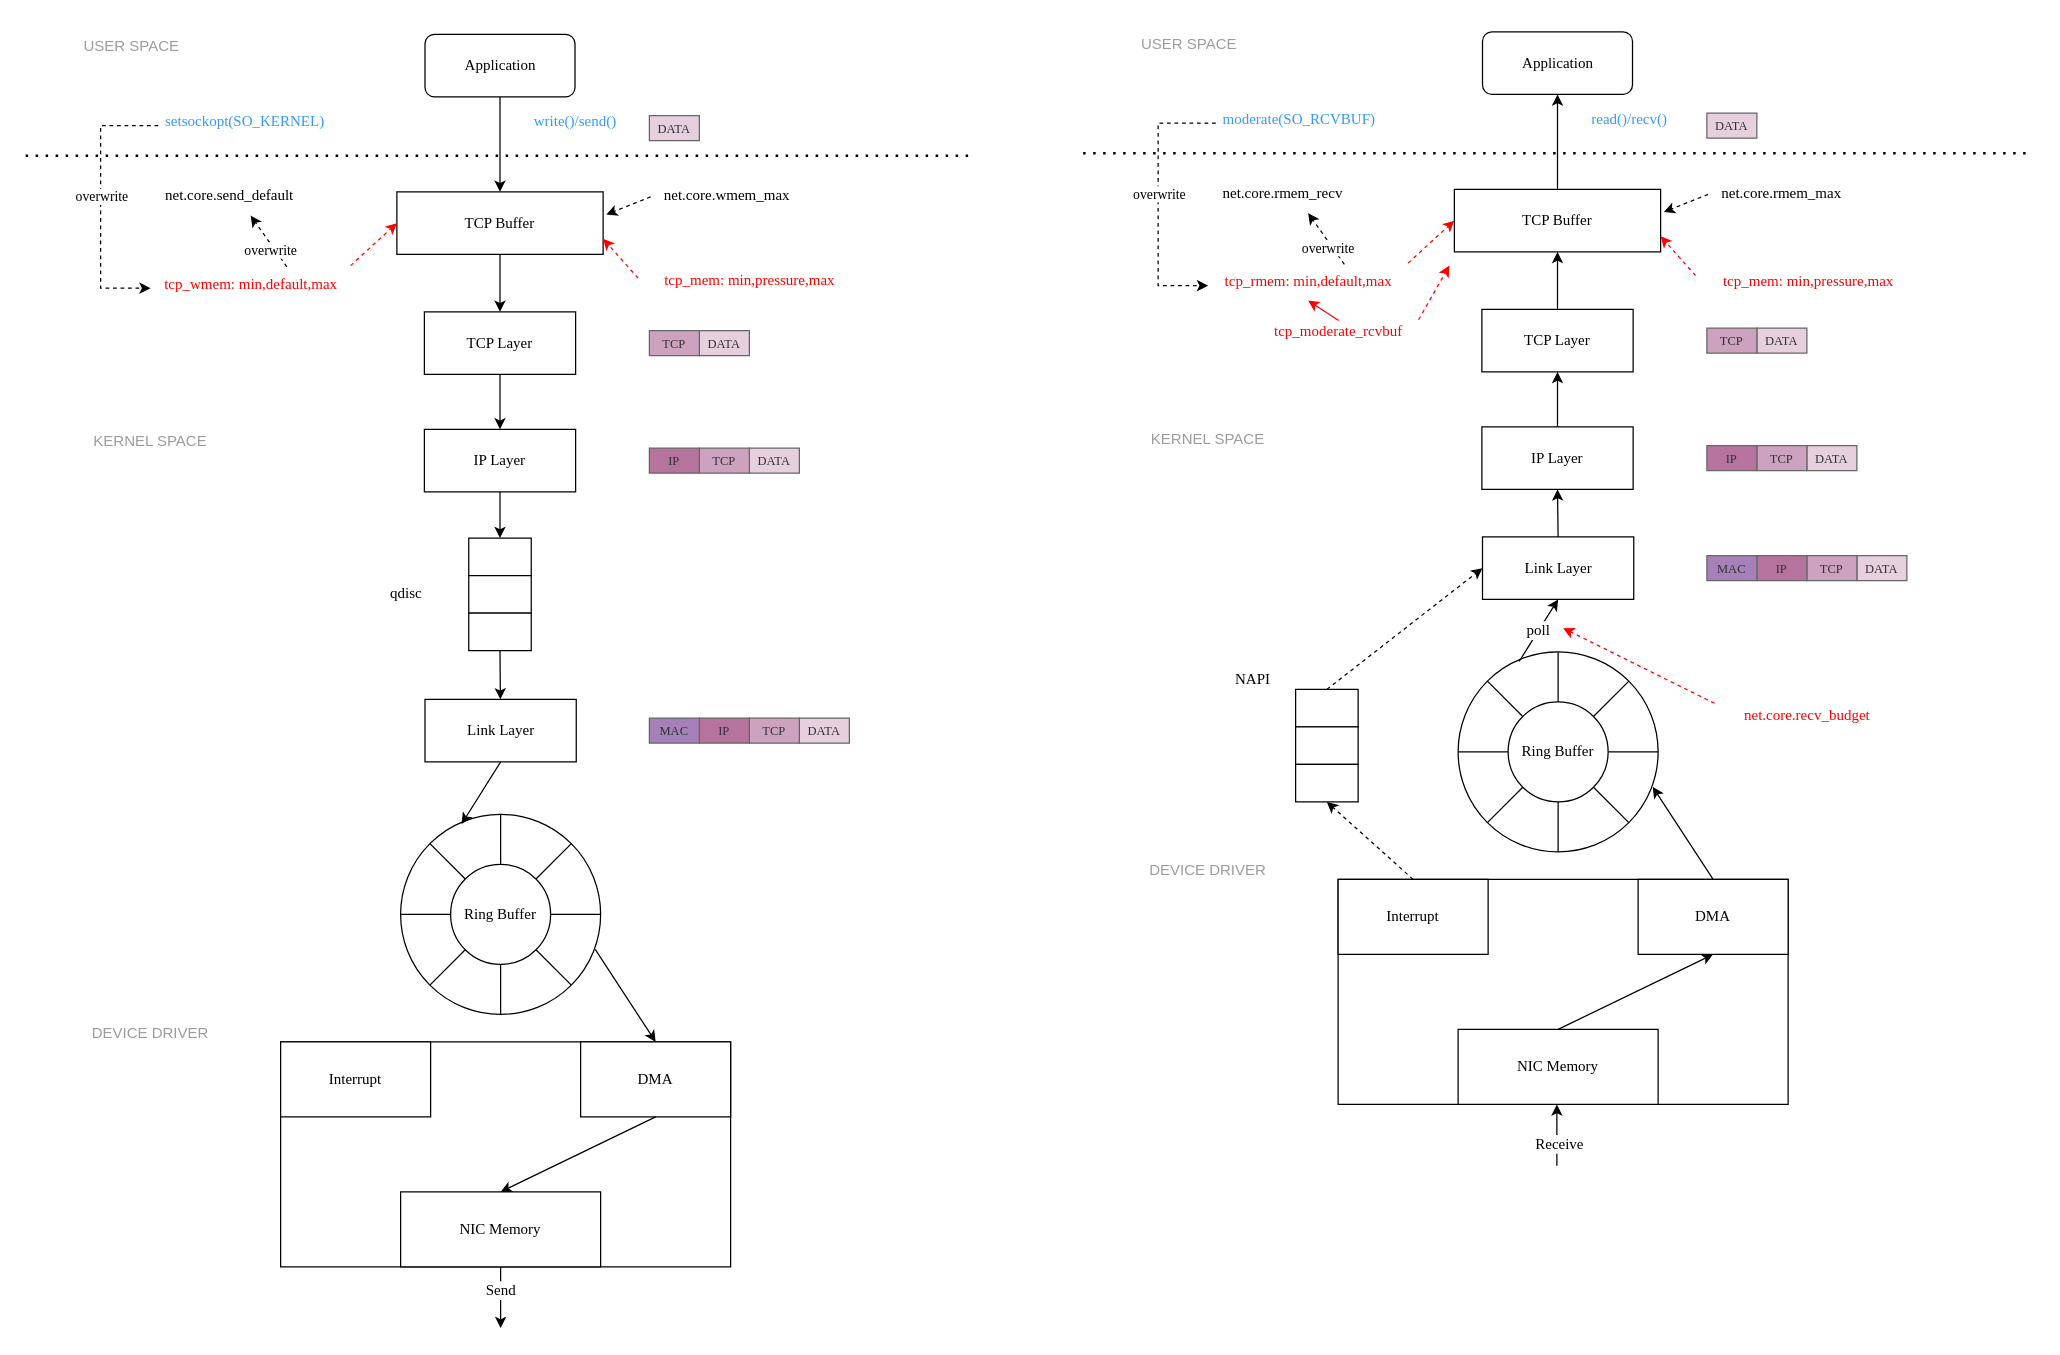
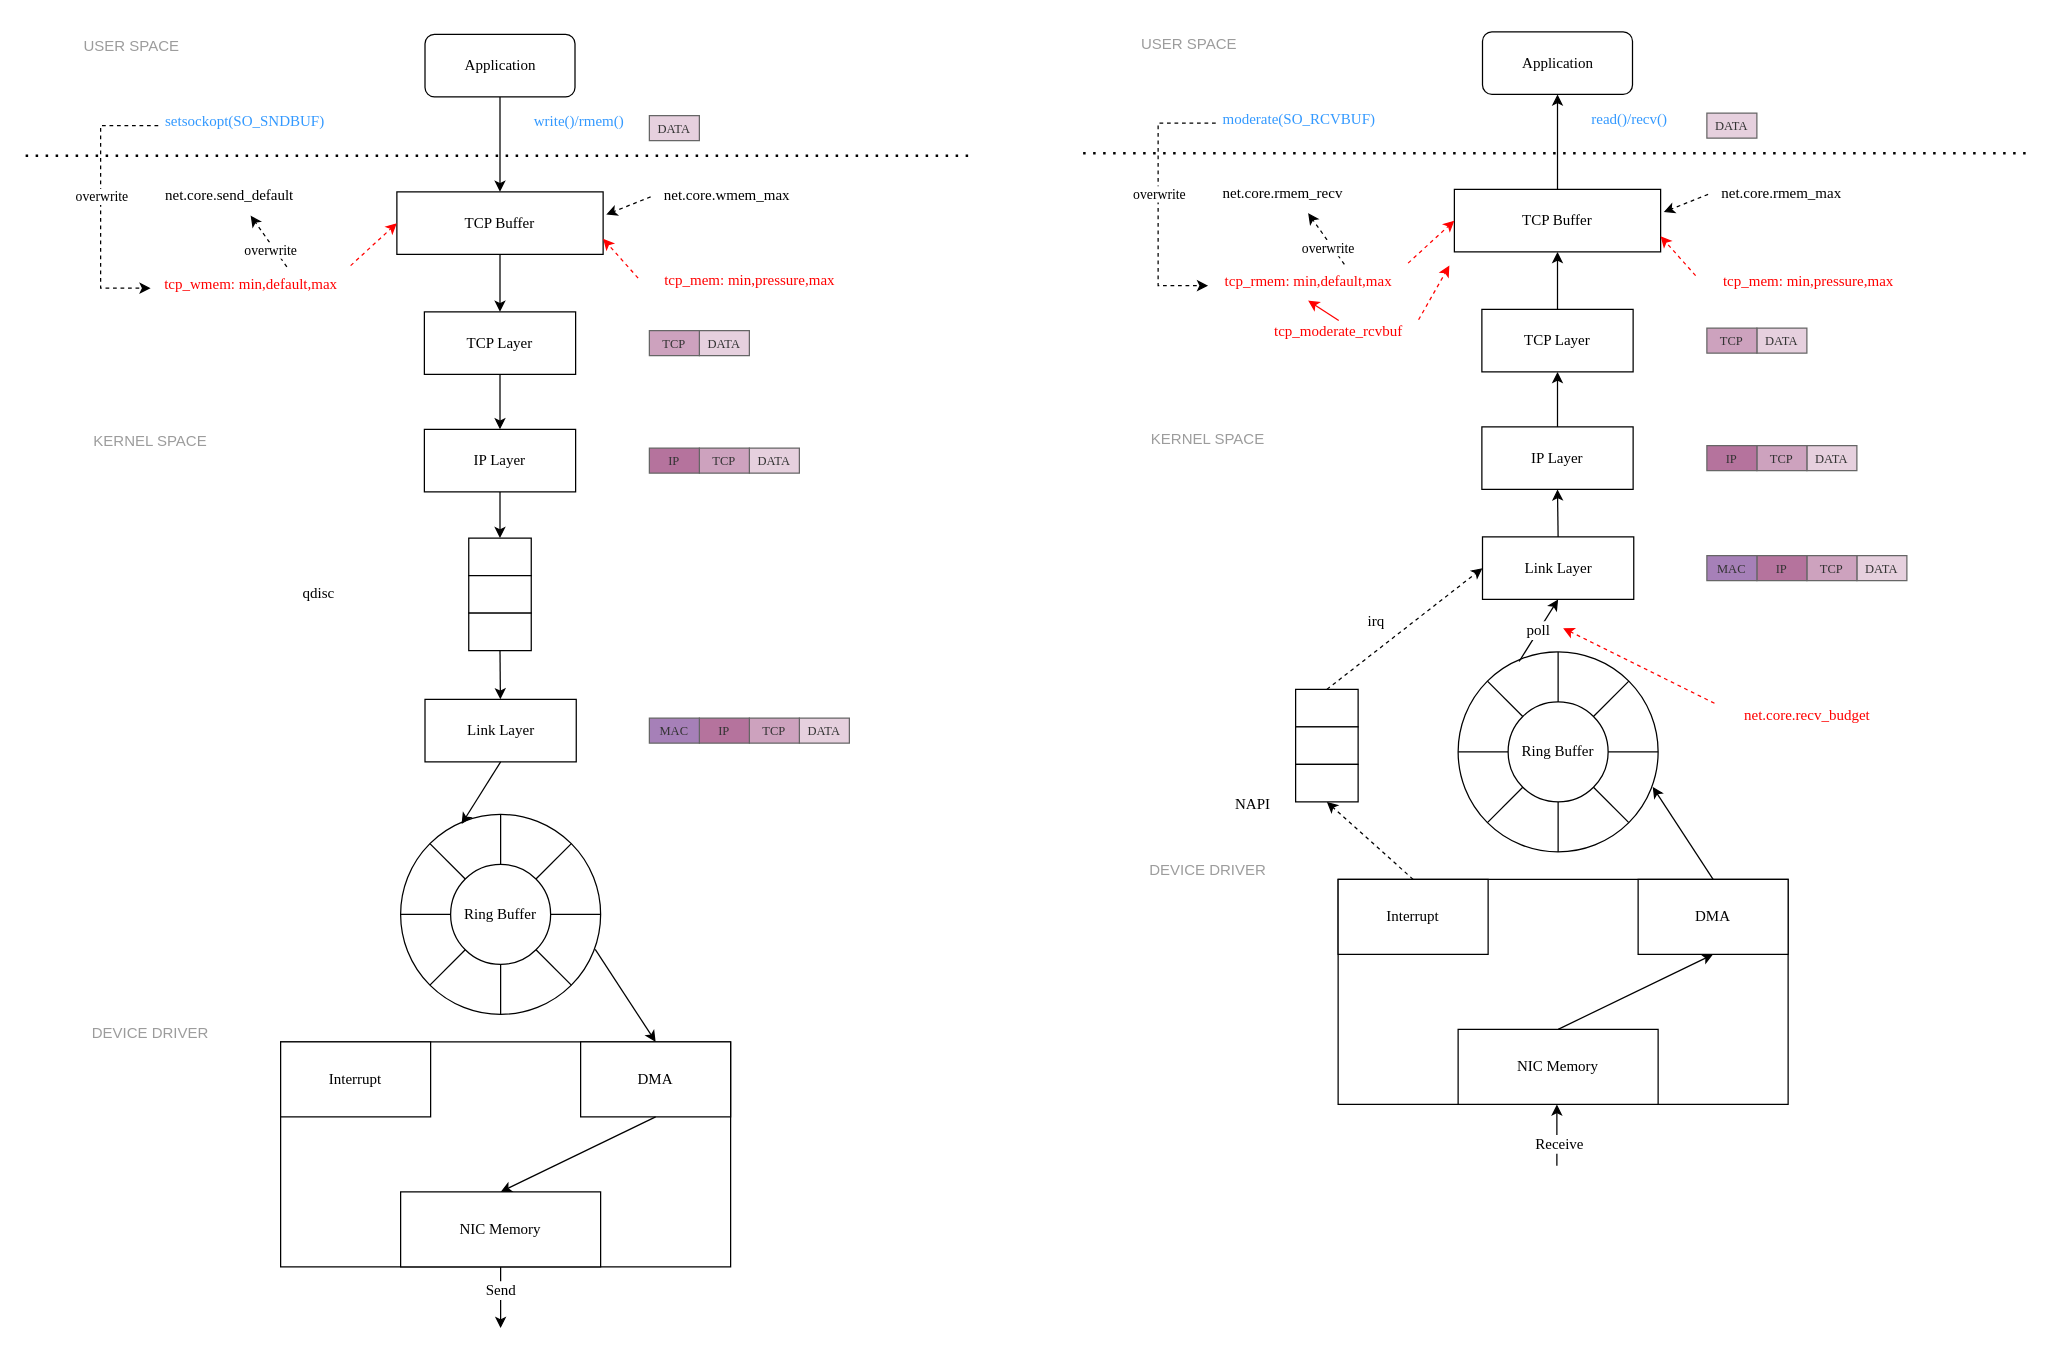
(254, 122) -> (254, 122)
(591, 122) -> (591, 122)
(413, 589) -> (326, 589)
none -> (1383, 618)
(1258, 676) -> (1258, 801)
